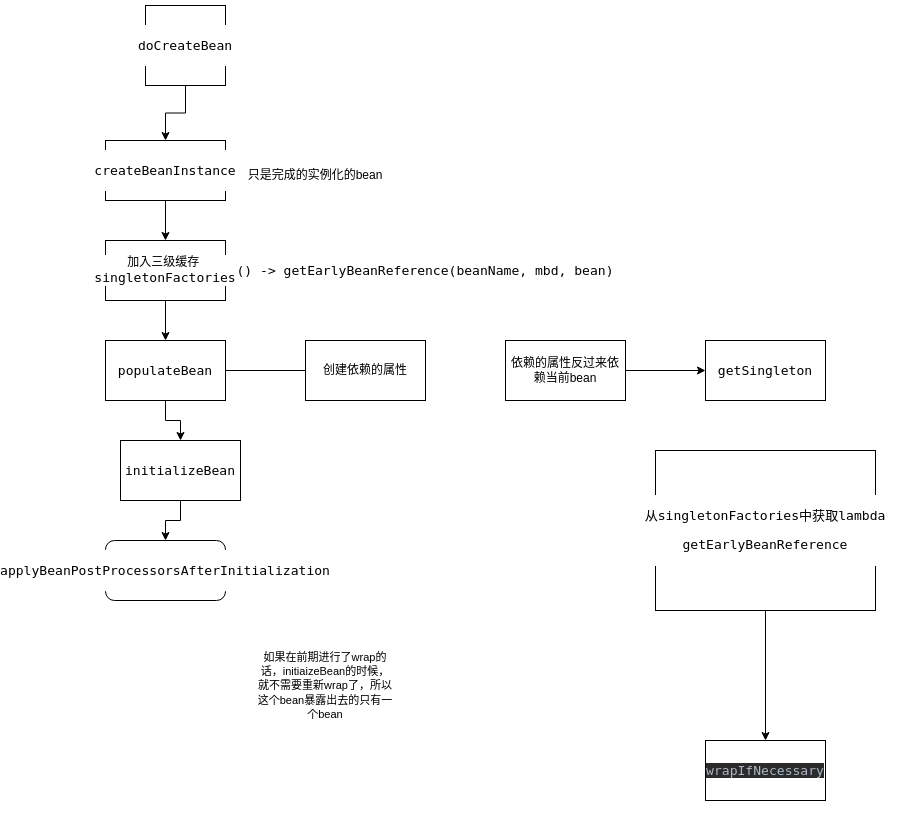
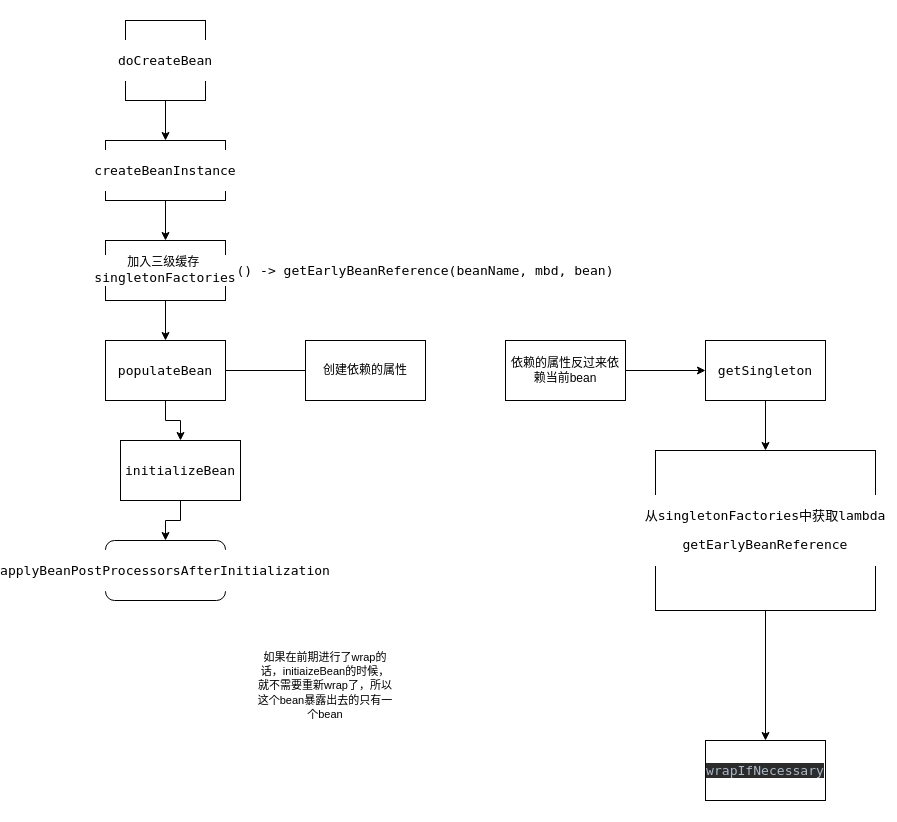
(186, 46) -> (166, 61)
(316, 176) -> none
none -> (766, 422)
